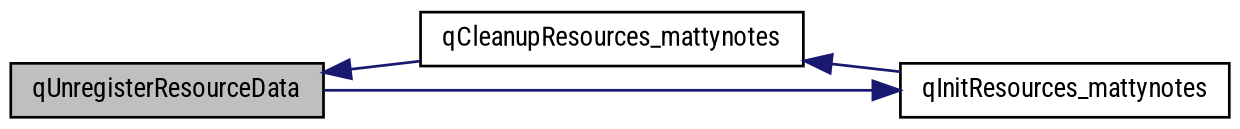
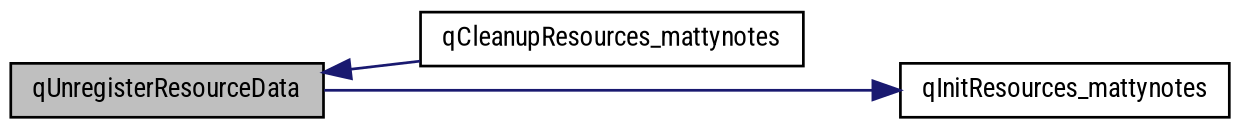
(866, 68) -> none
